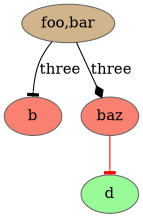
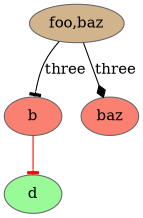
(68, 23) -> (77, 23)
(110, 153) -> (33, 153)
